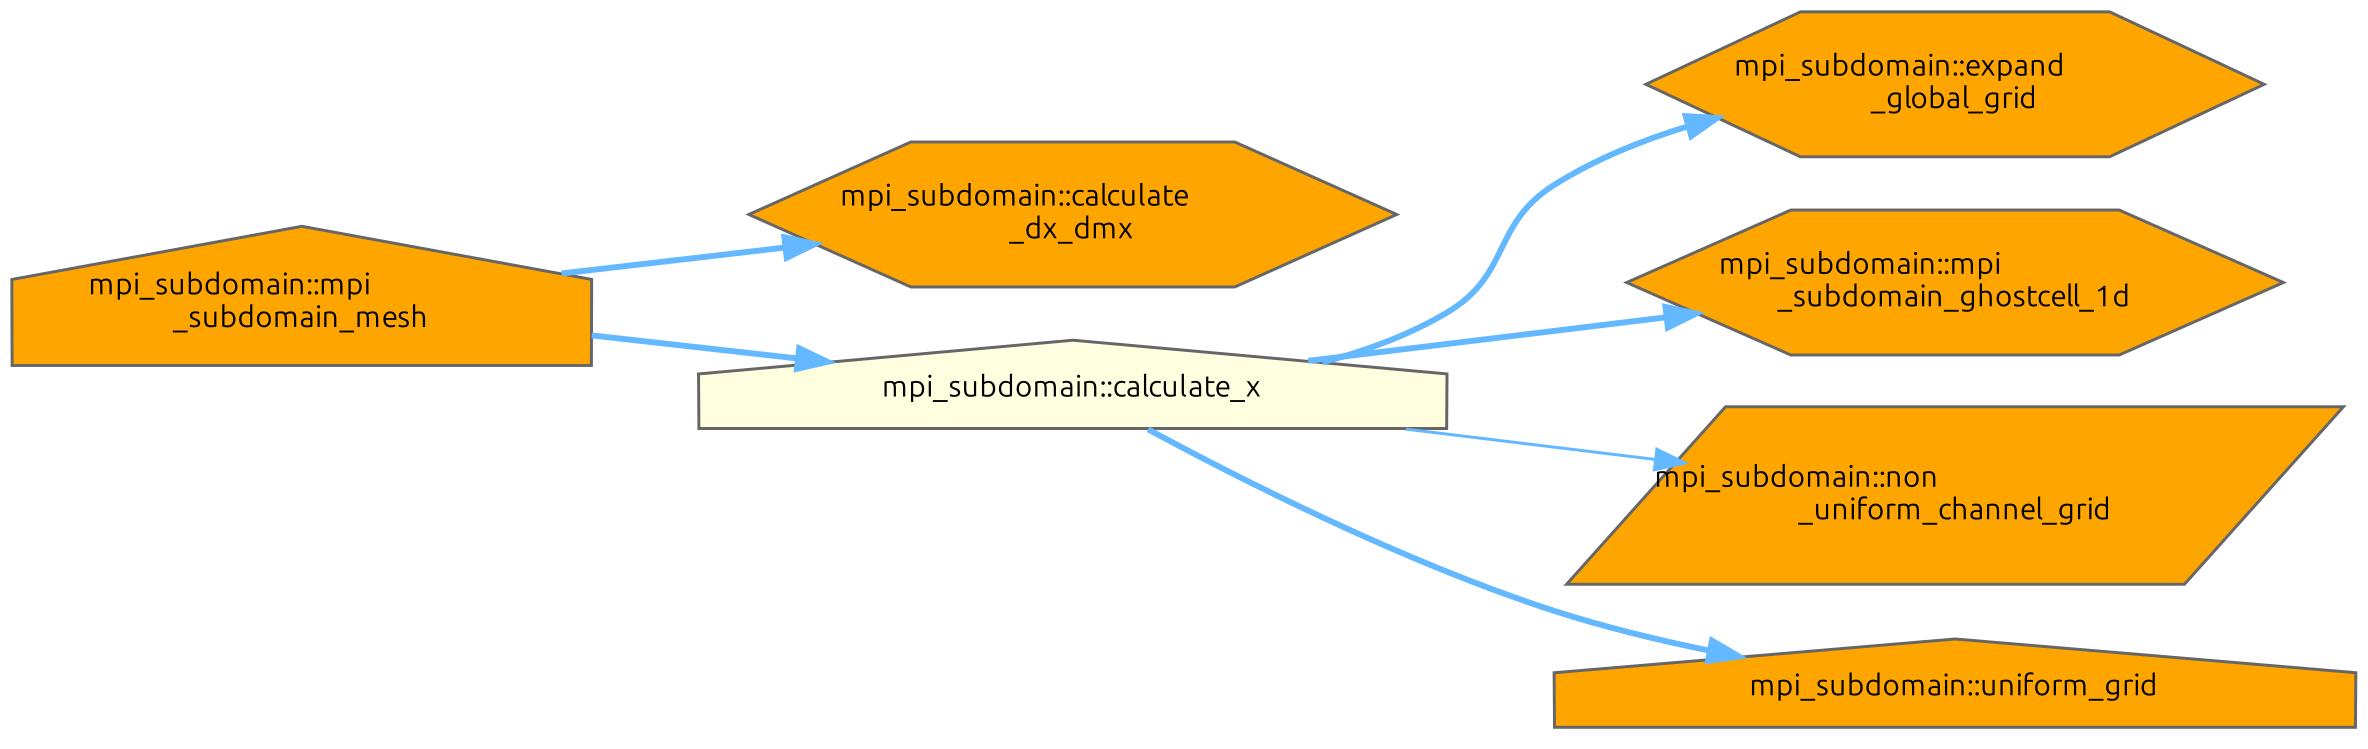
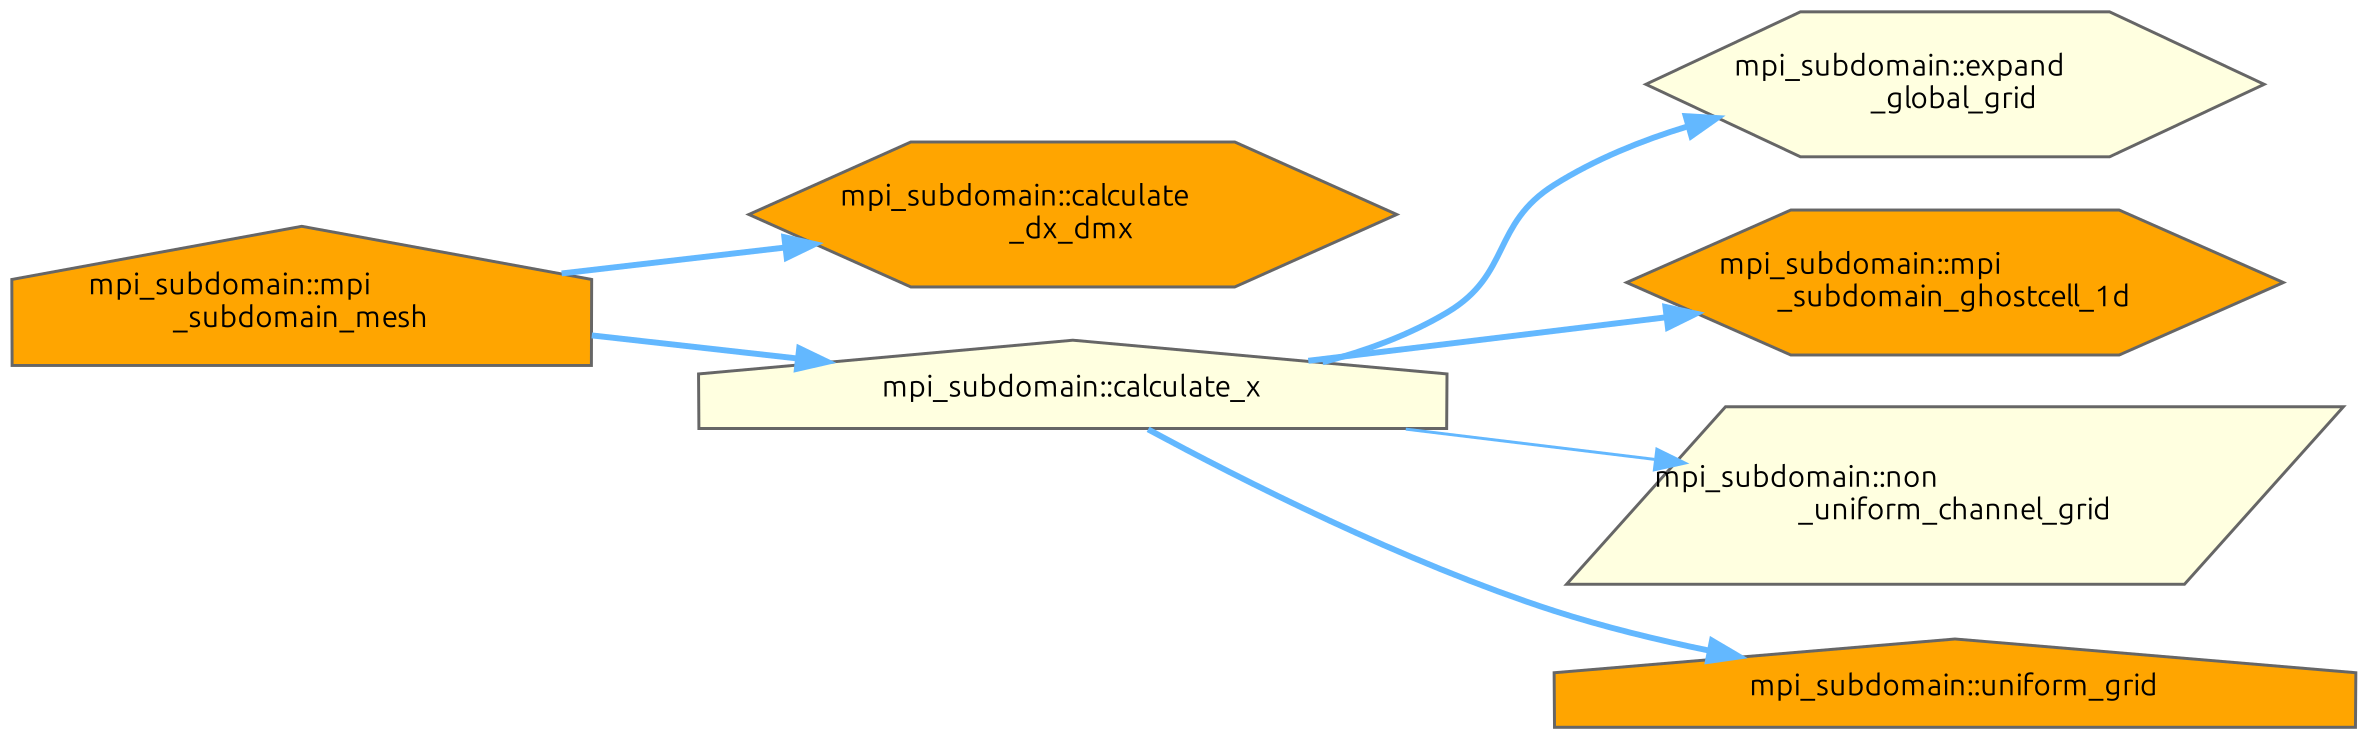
(1955, 84) -> (1955, 84)
(1955, 496) -> (1955, 496)
